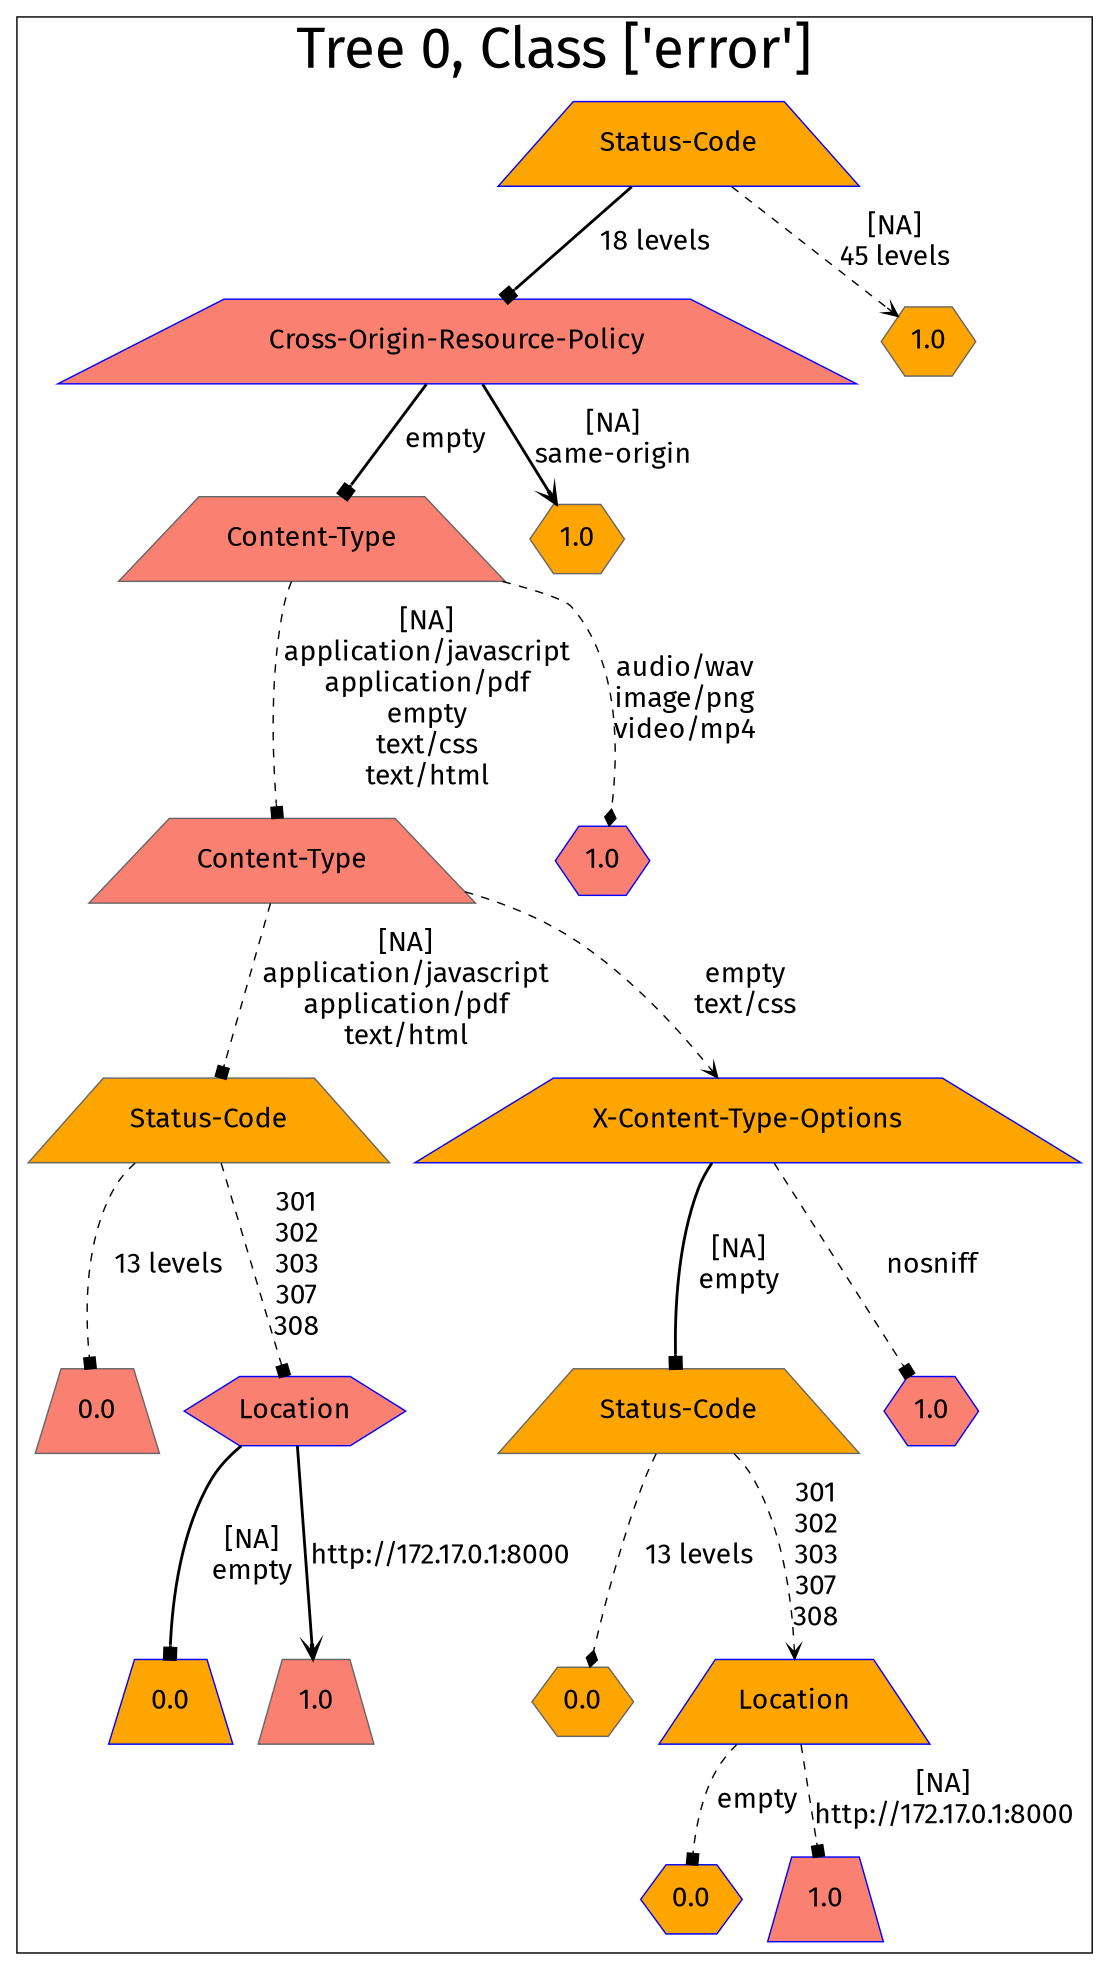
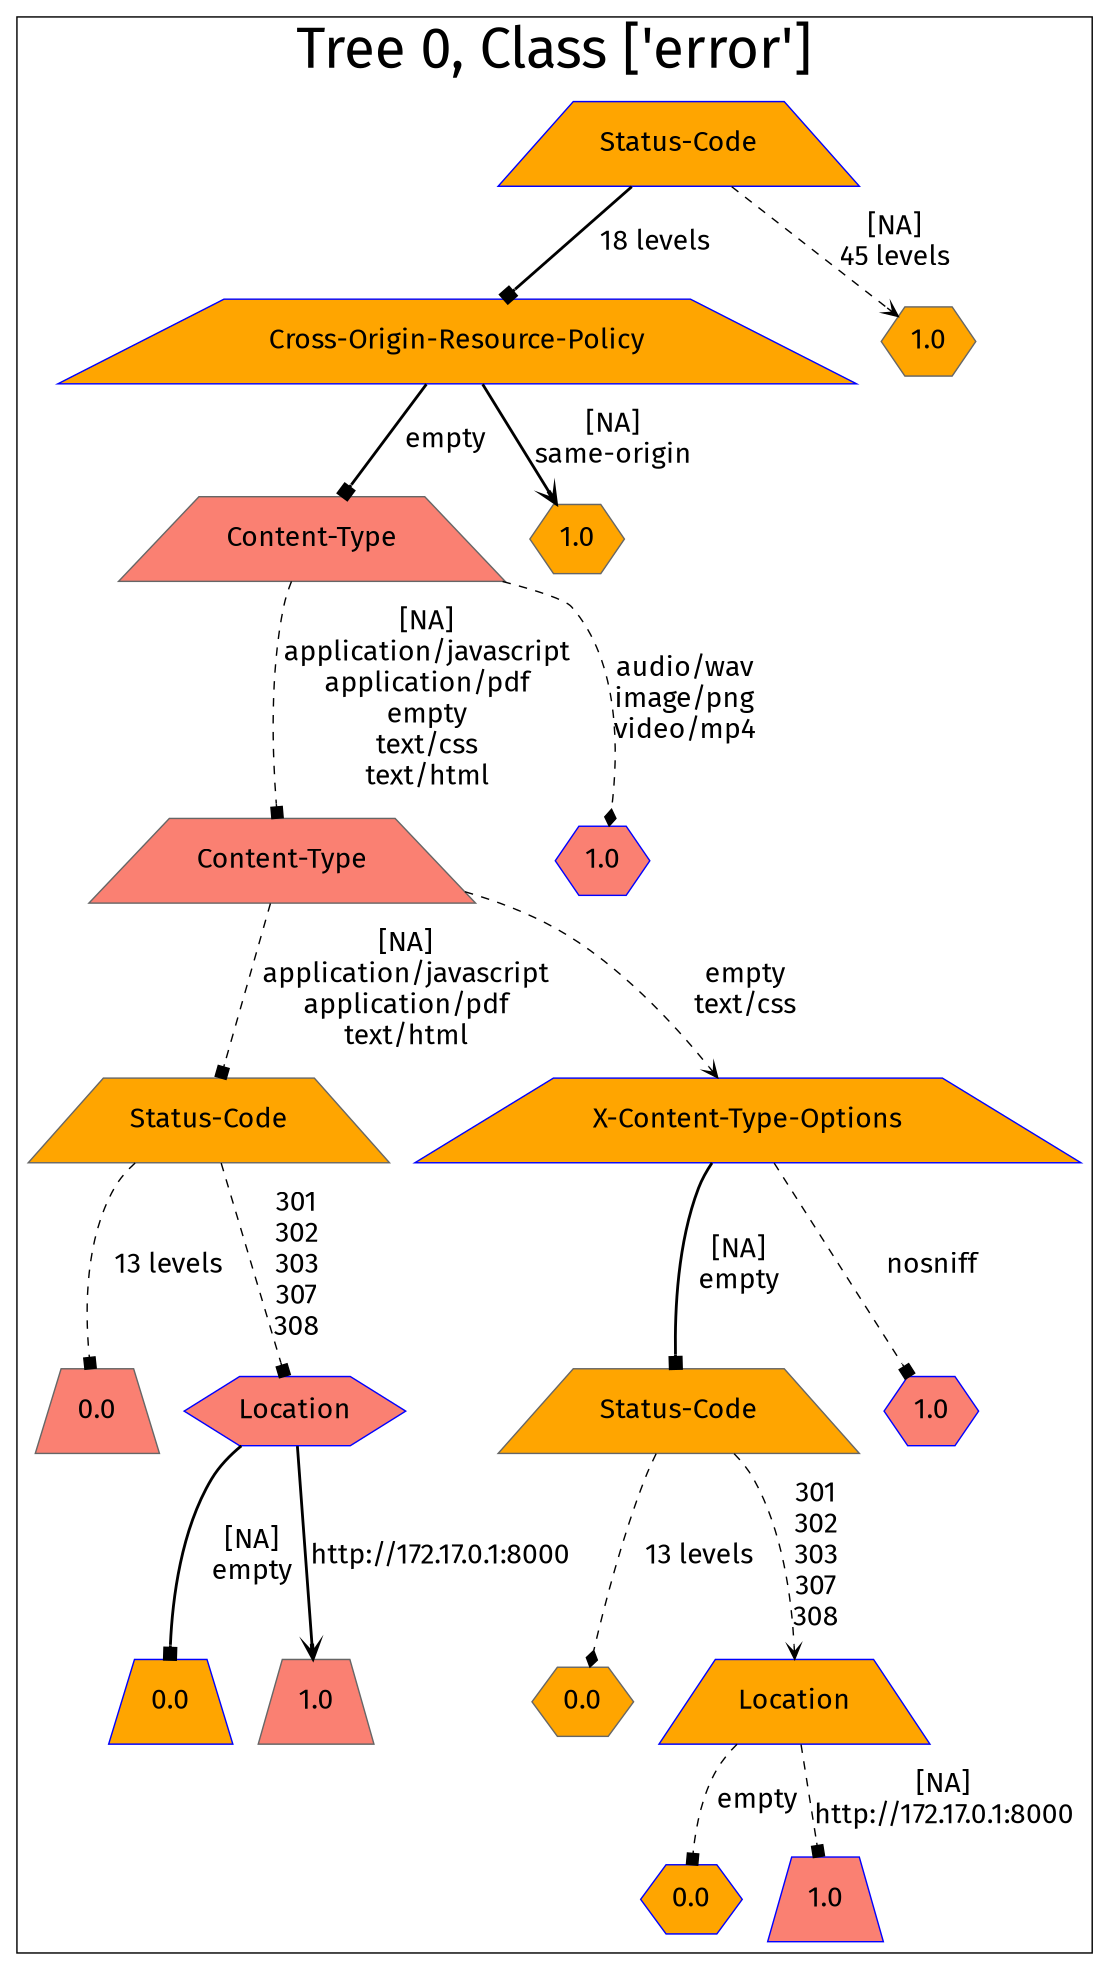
(457, 341) -> (457, 341)
